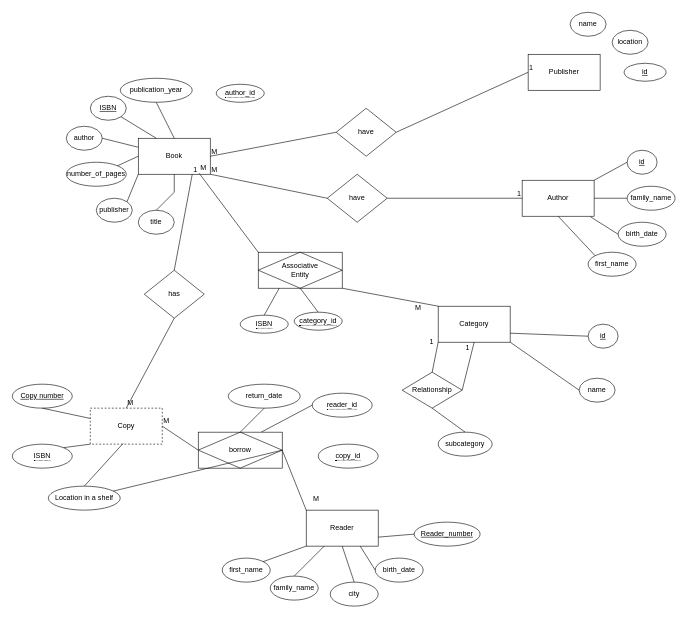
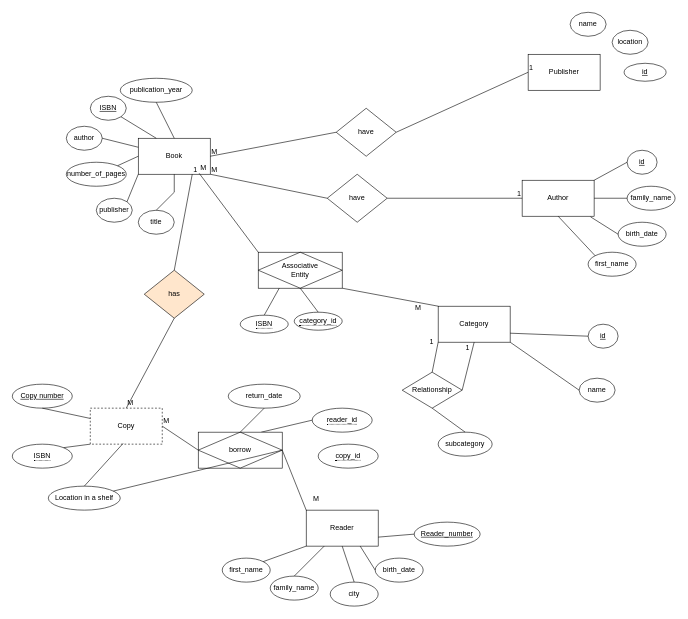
(240, 93) -> none
(174, 294) -> (174, 294)
(342, 405) -> (342, 420)
